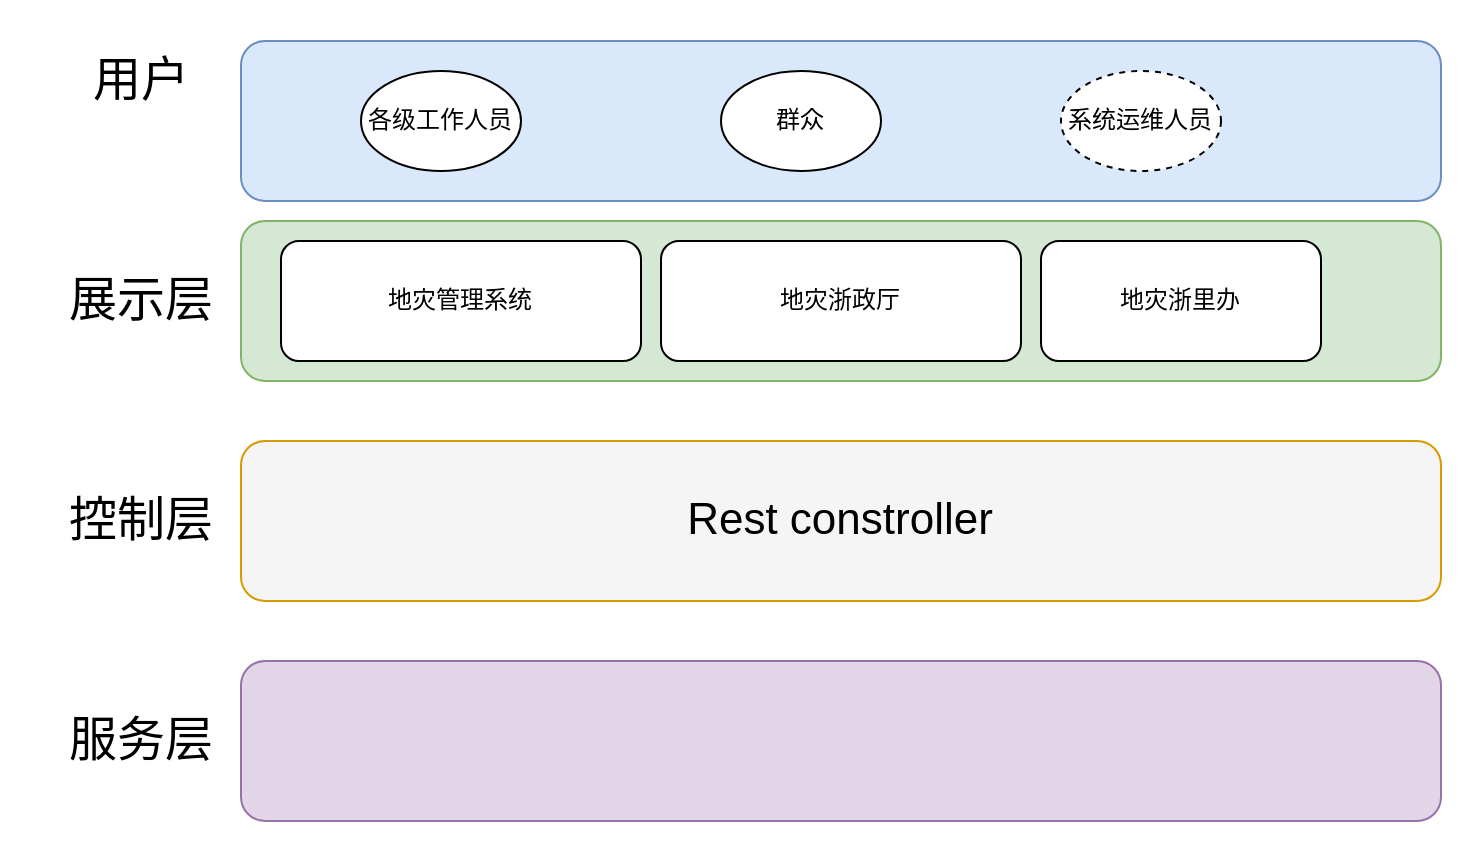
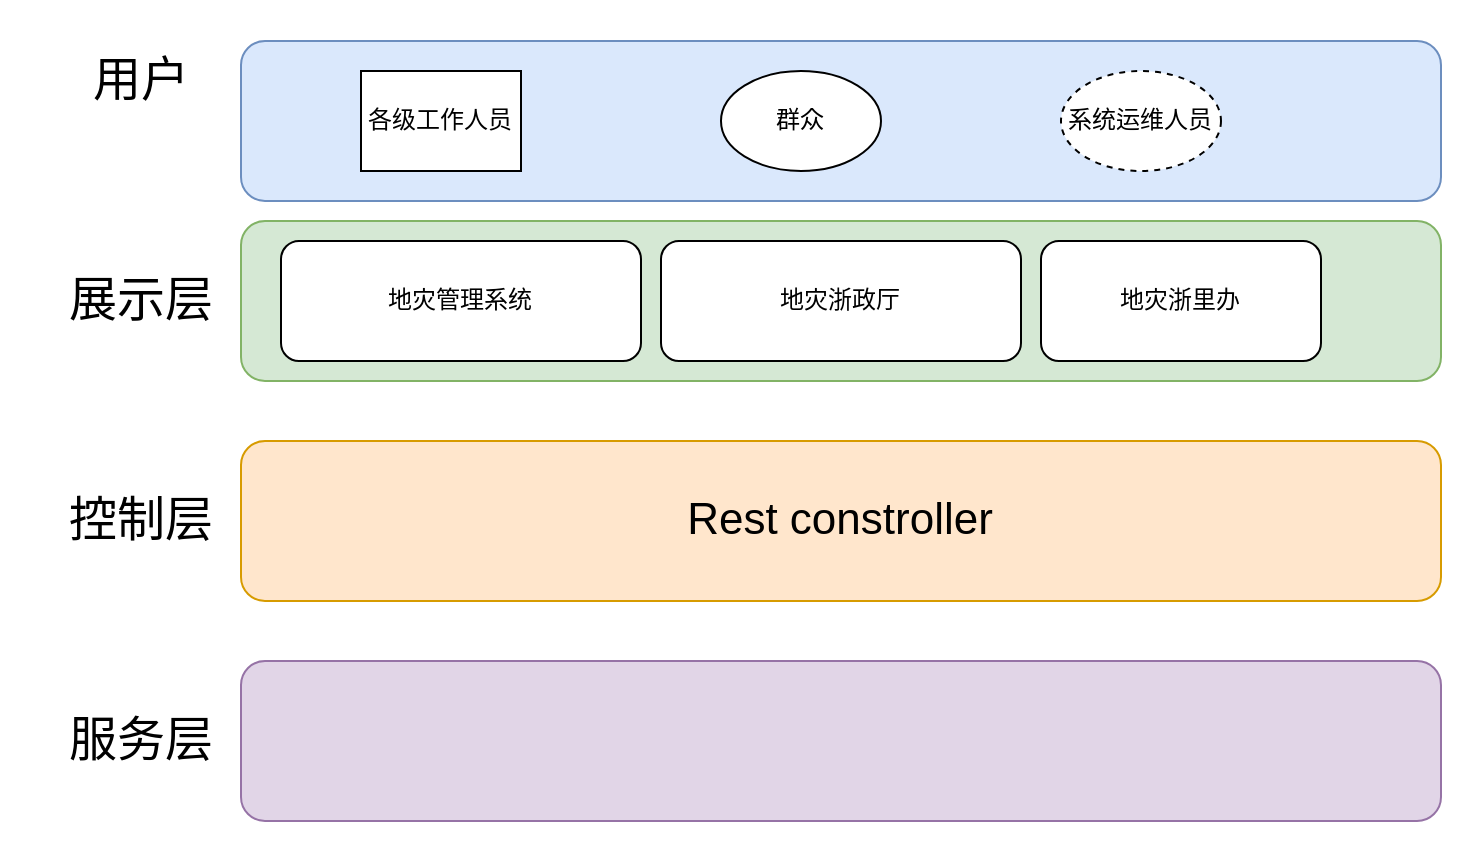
(441, 121) -> (441, 121)
(841, 521) -> (841, 521)
